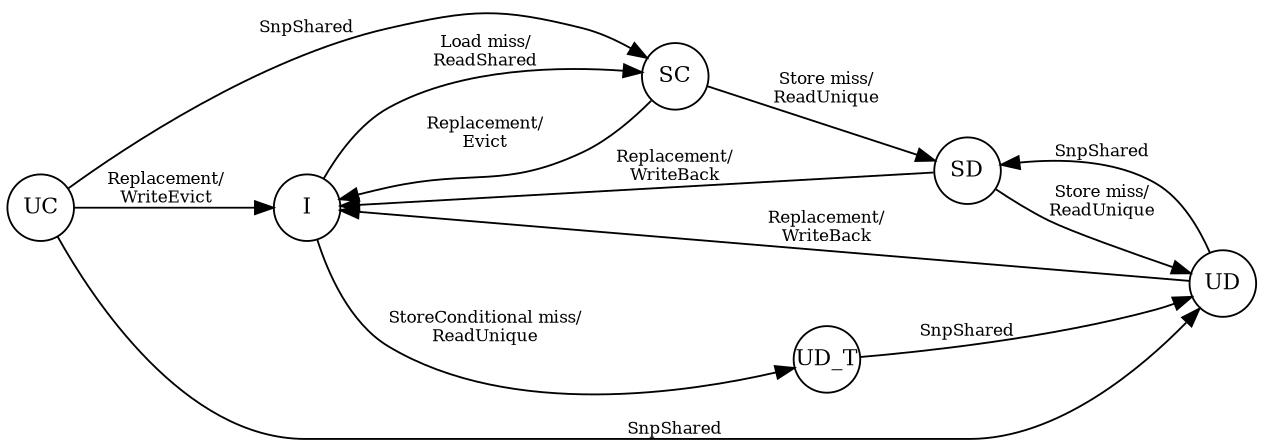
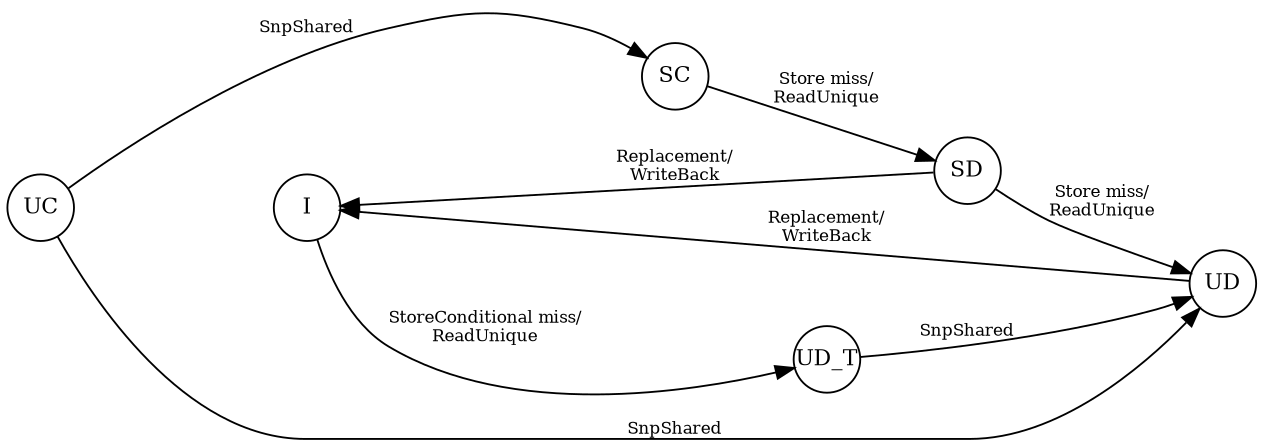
(455, 82) -> none
(1133, 173) -> none
(514, 174) -> none
(164, 208) -> none
